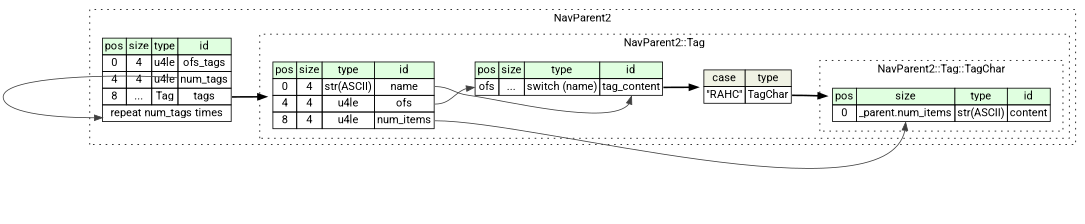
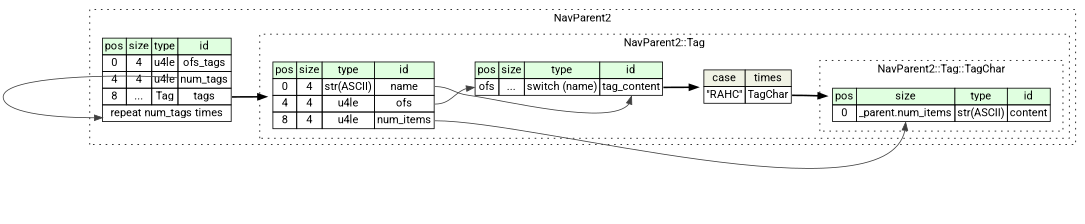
(768, 78) -> (768, 78)
